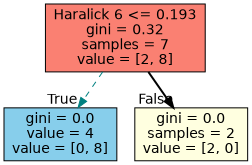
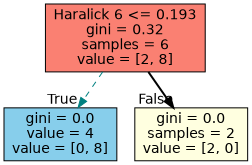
(125, 38) -> (125, 38)
